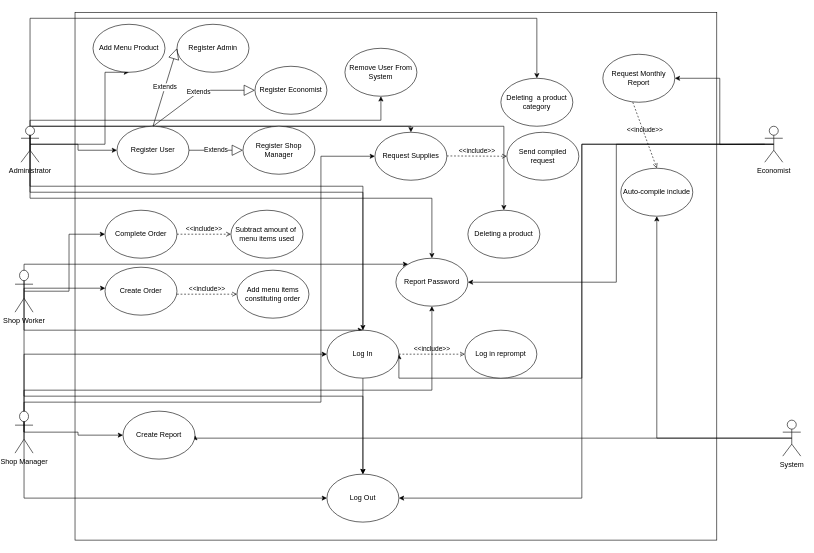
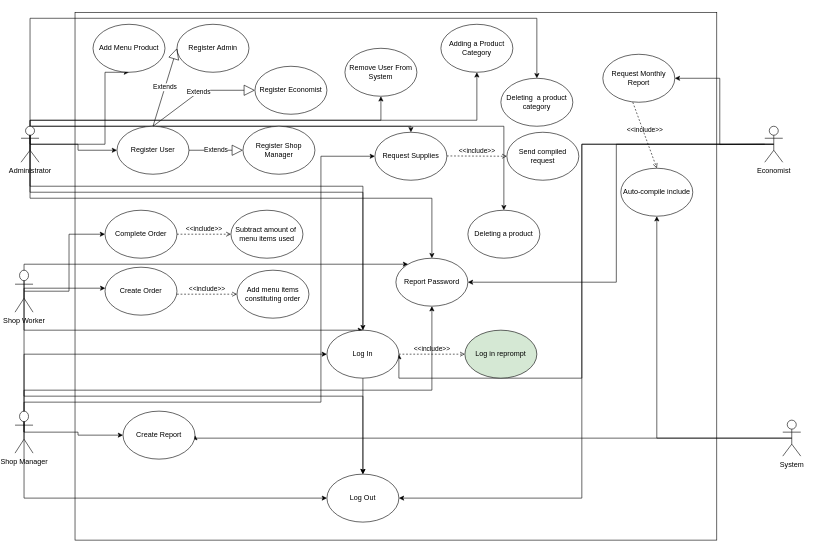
none -> (477, 48)
none -> (477, 77)
(501, 354) -> (501, 354)
